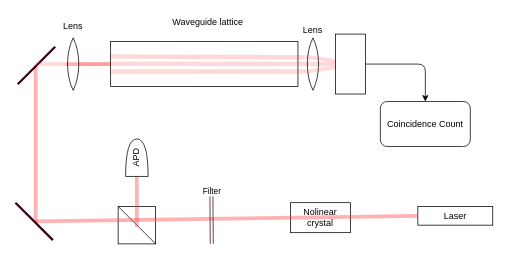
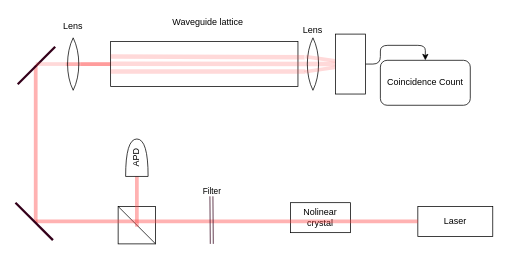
(426, 124) -> (426, 83)
(456, 216) -> (456, 222)
